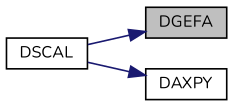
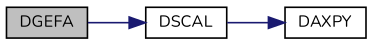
(109, 40) -> (108, 23)
